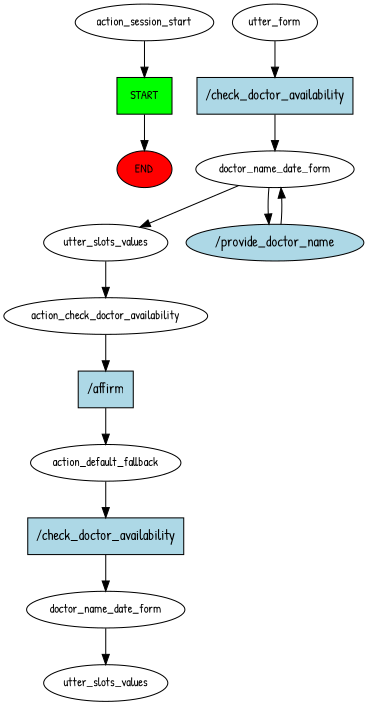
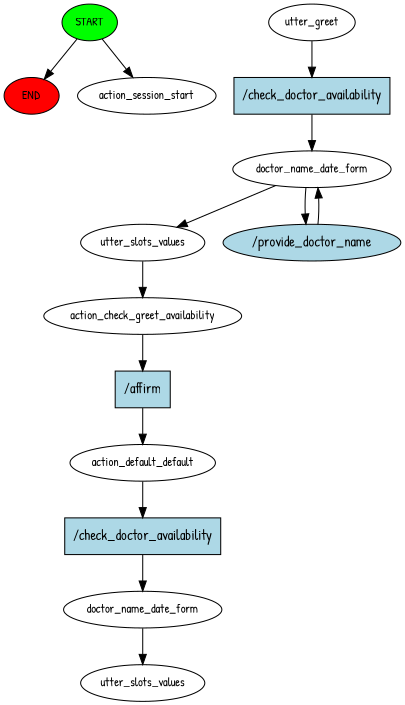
(275, 22) -> (312, 22)
(144, 54) -> (114, 54)
(144, 96) -> (90, 22)
(106, 316) -> (143, 316)
(106, 463) -> (143, 463)
